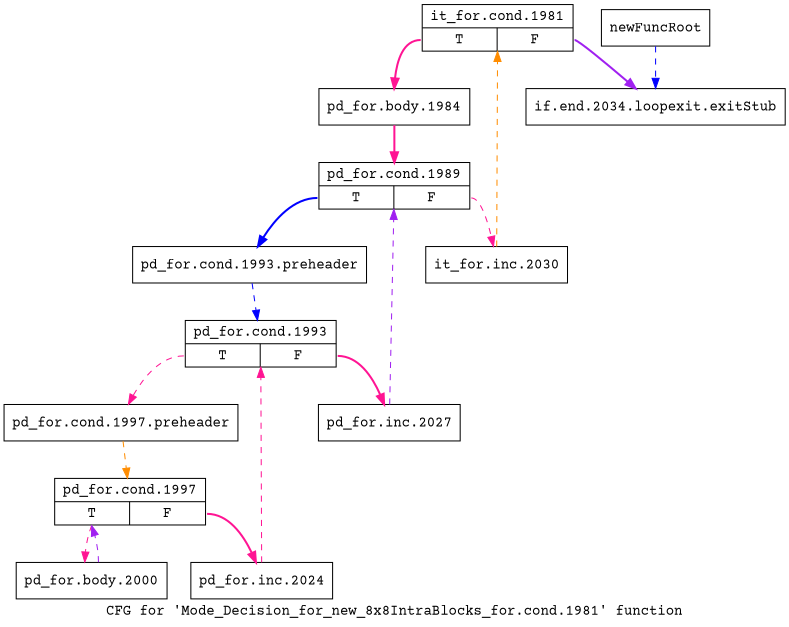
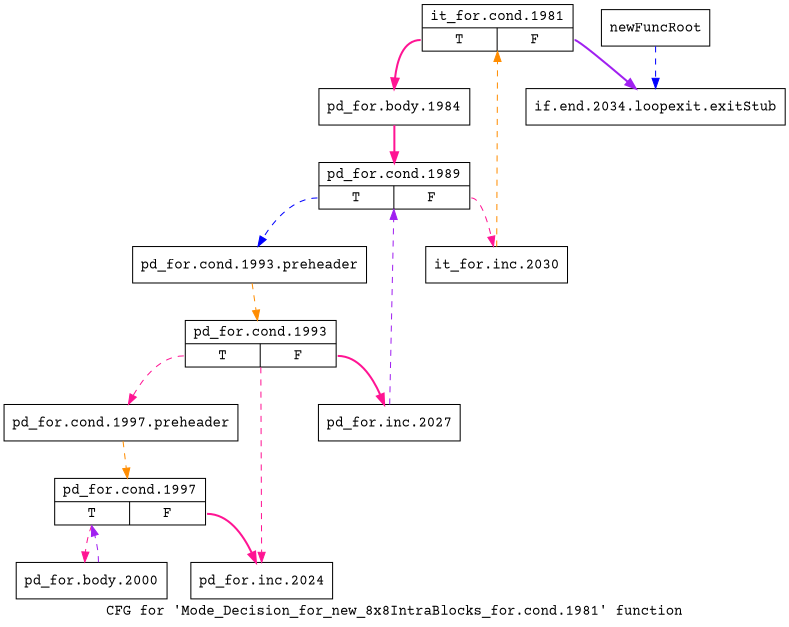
(286, 211) -> (286, 211)
(254, 297) -> (254, 297)
(261, 470) -> (261, 460)
